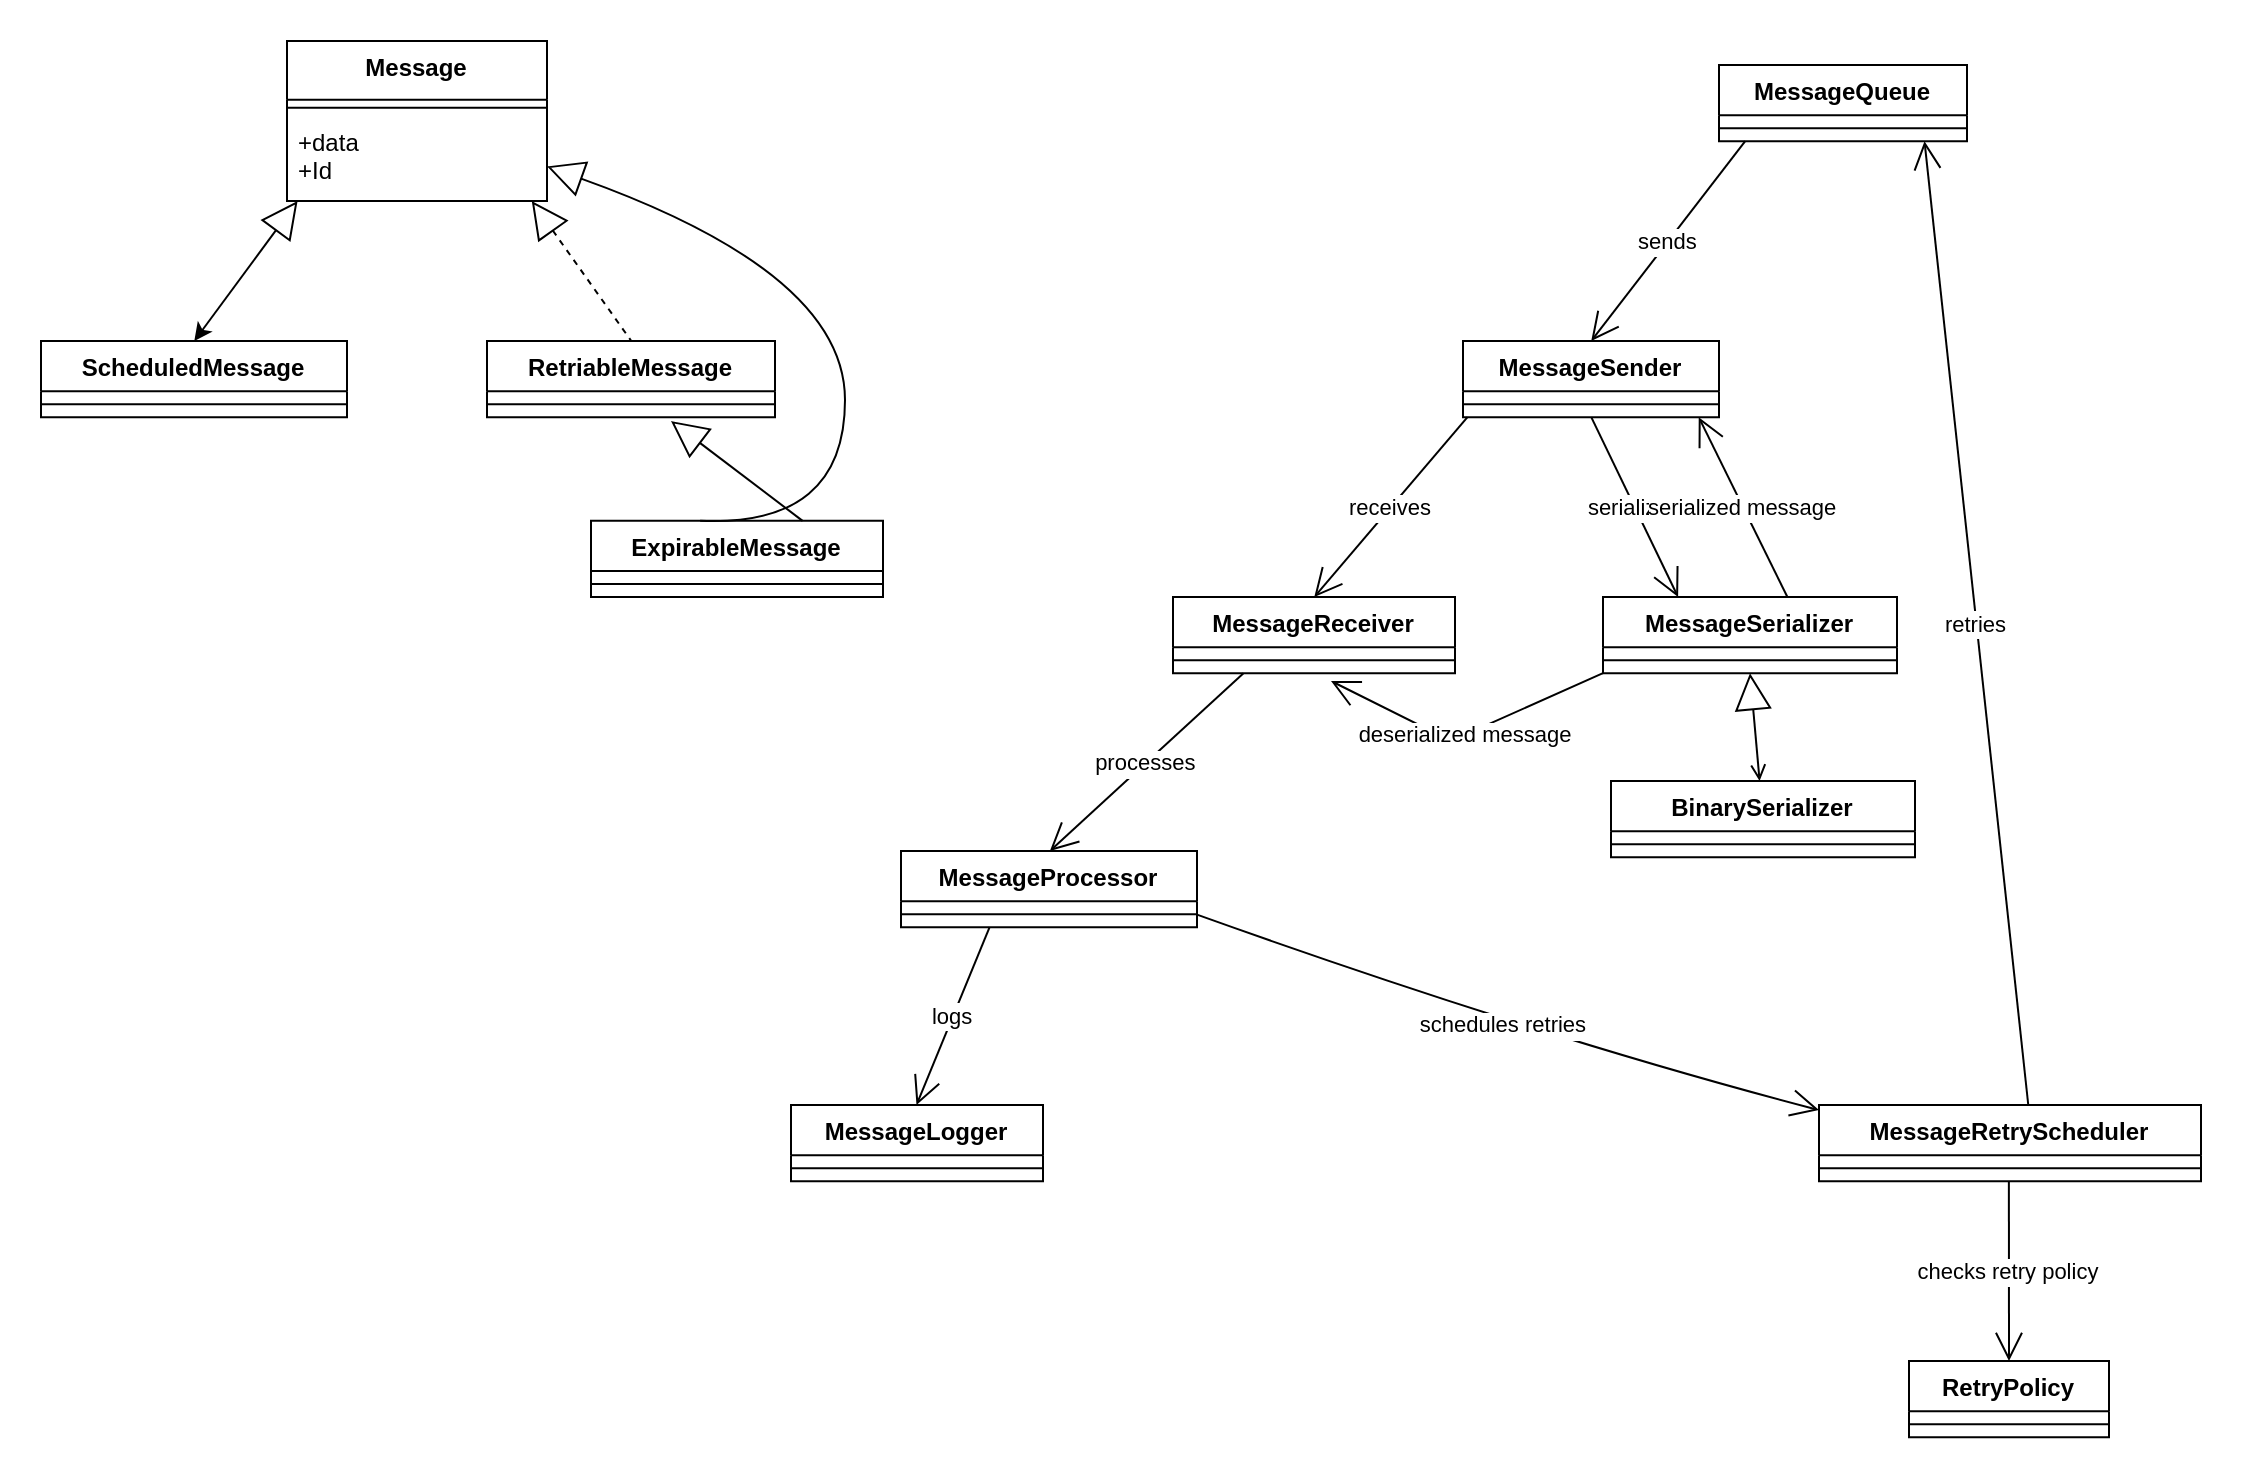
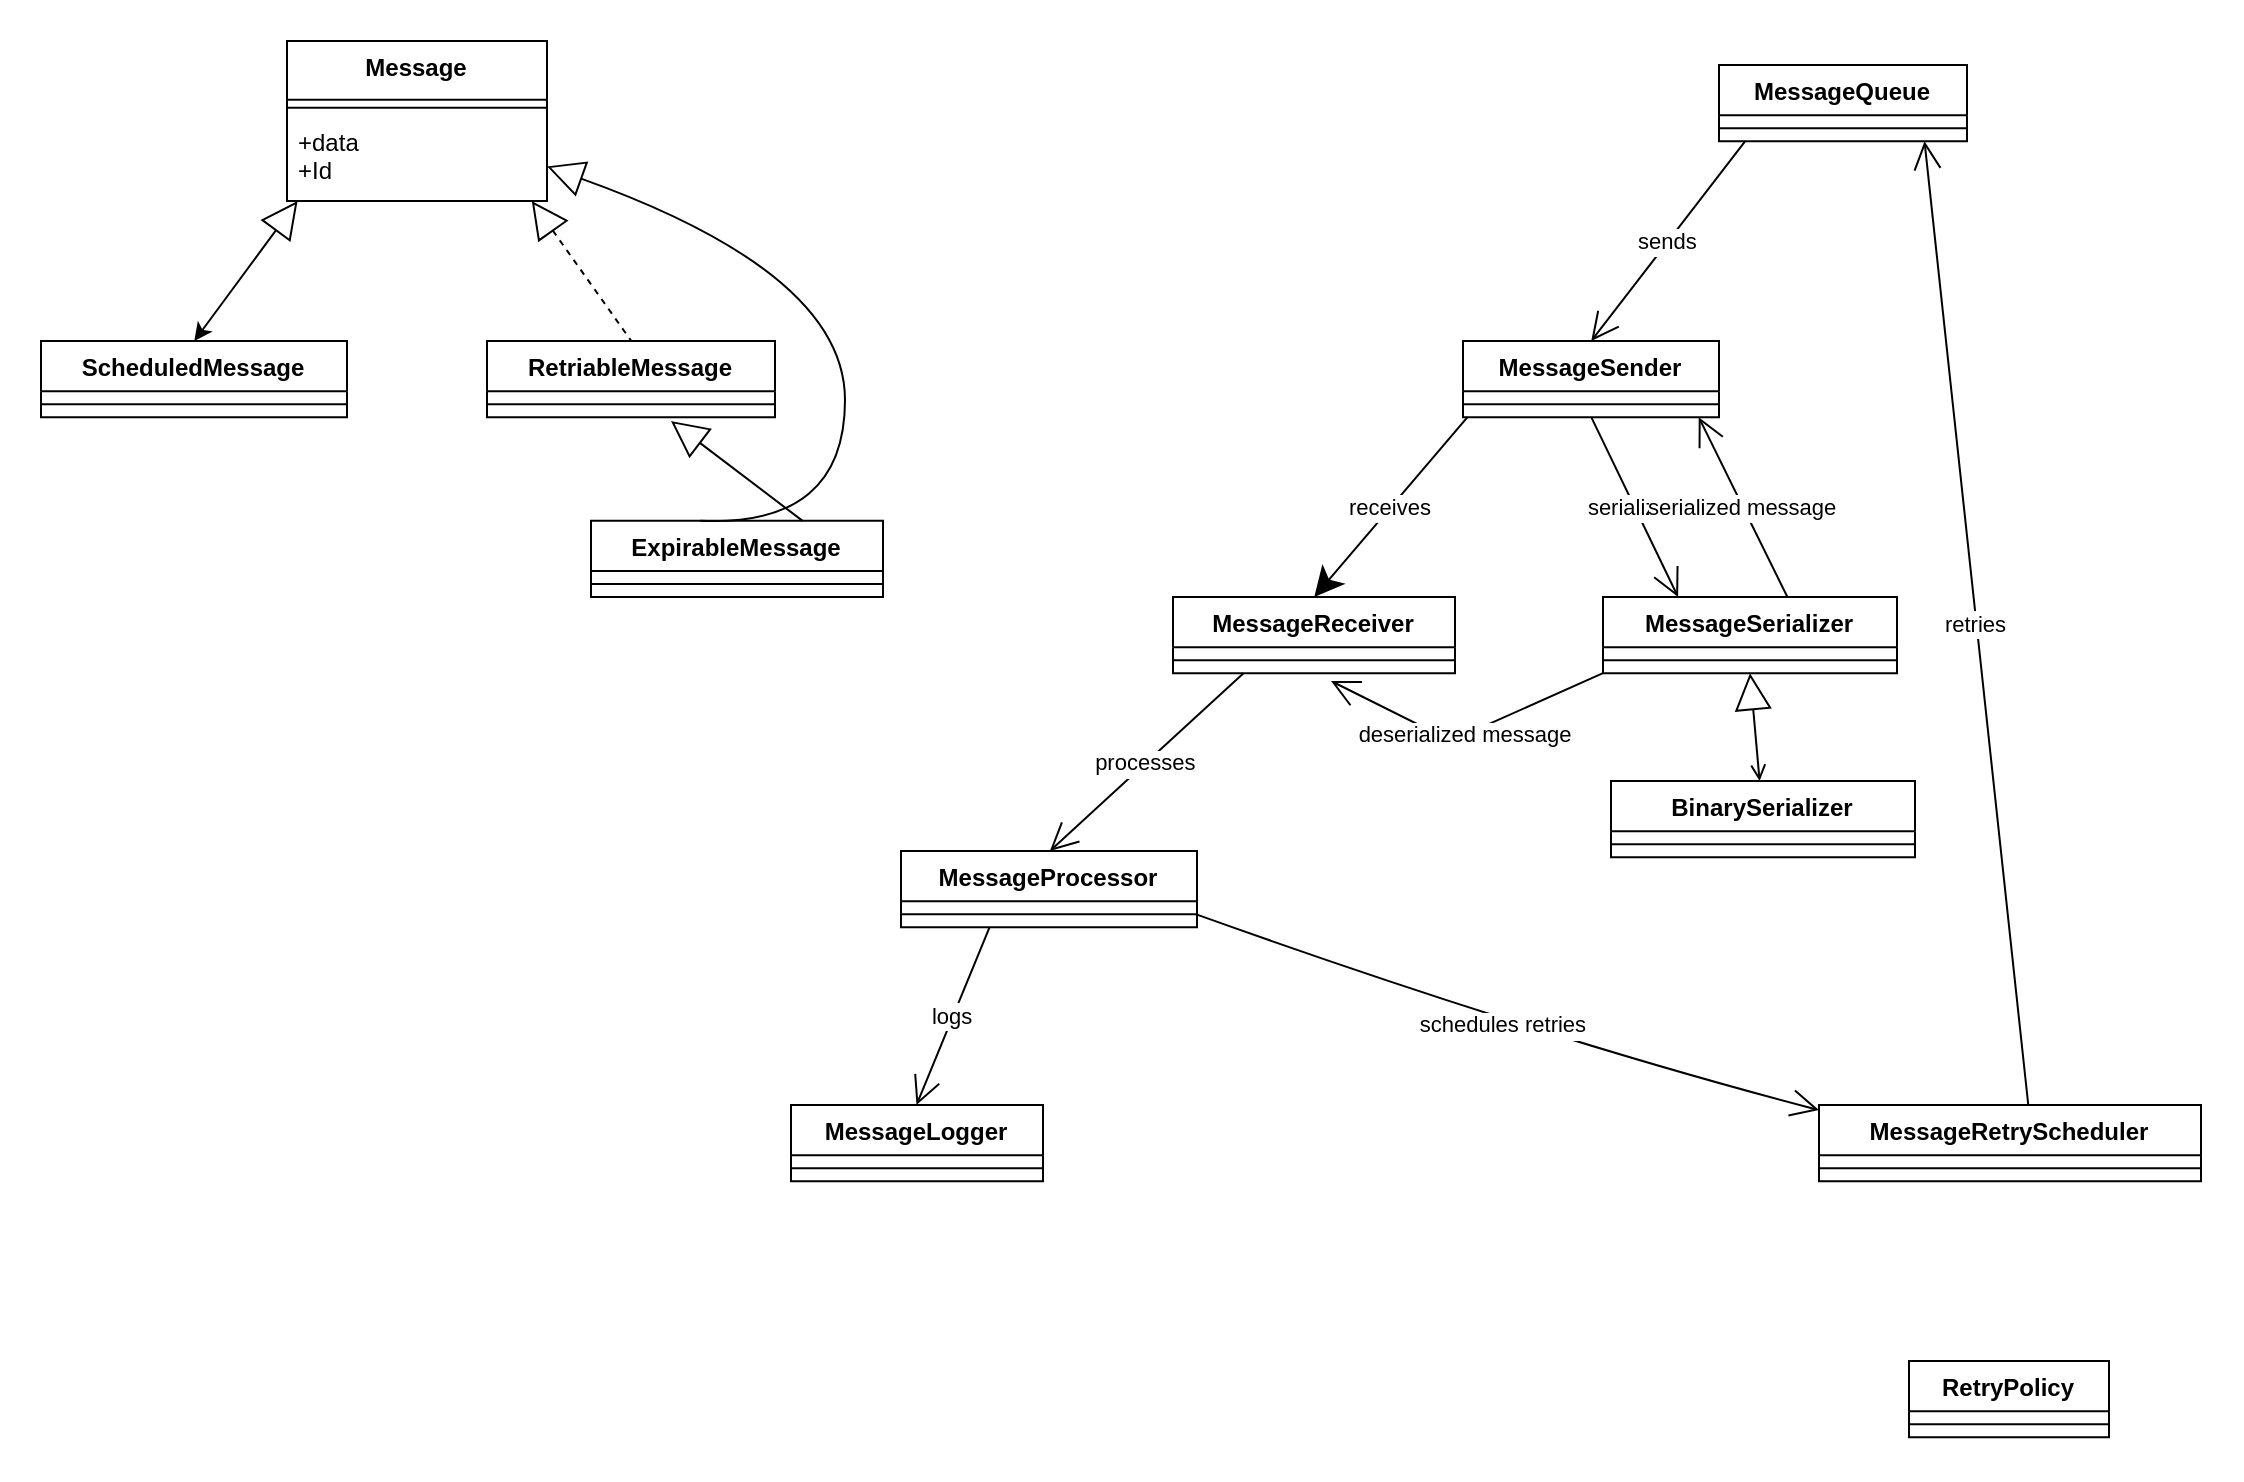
(1324, 585) -> (1330, 579)
(2009, 1271) -> none
